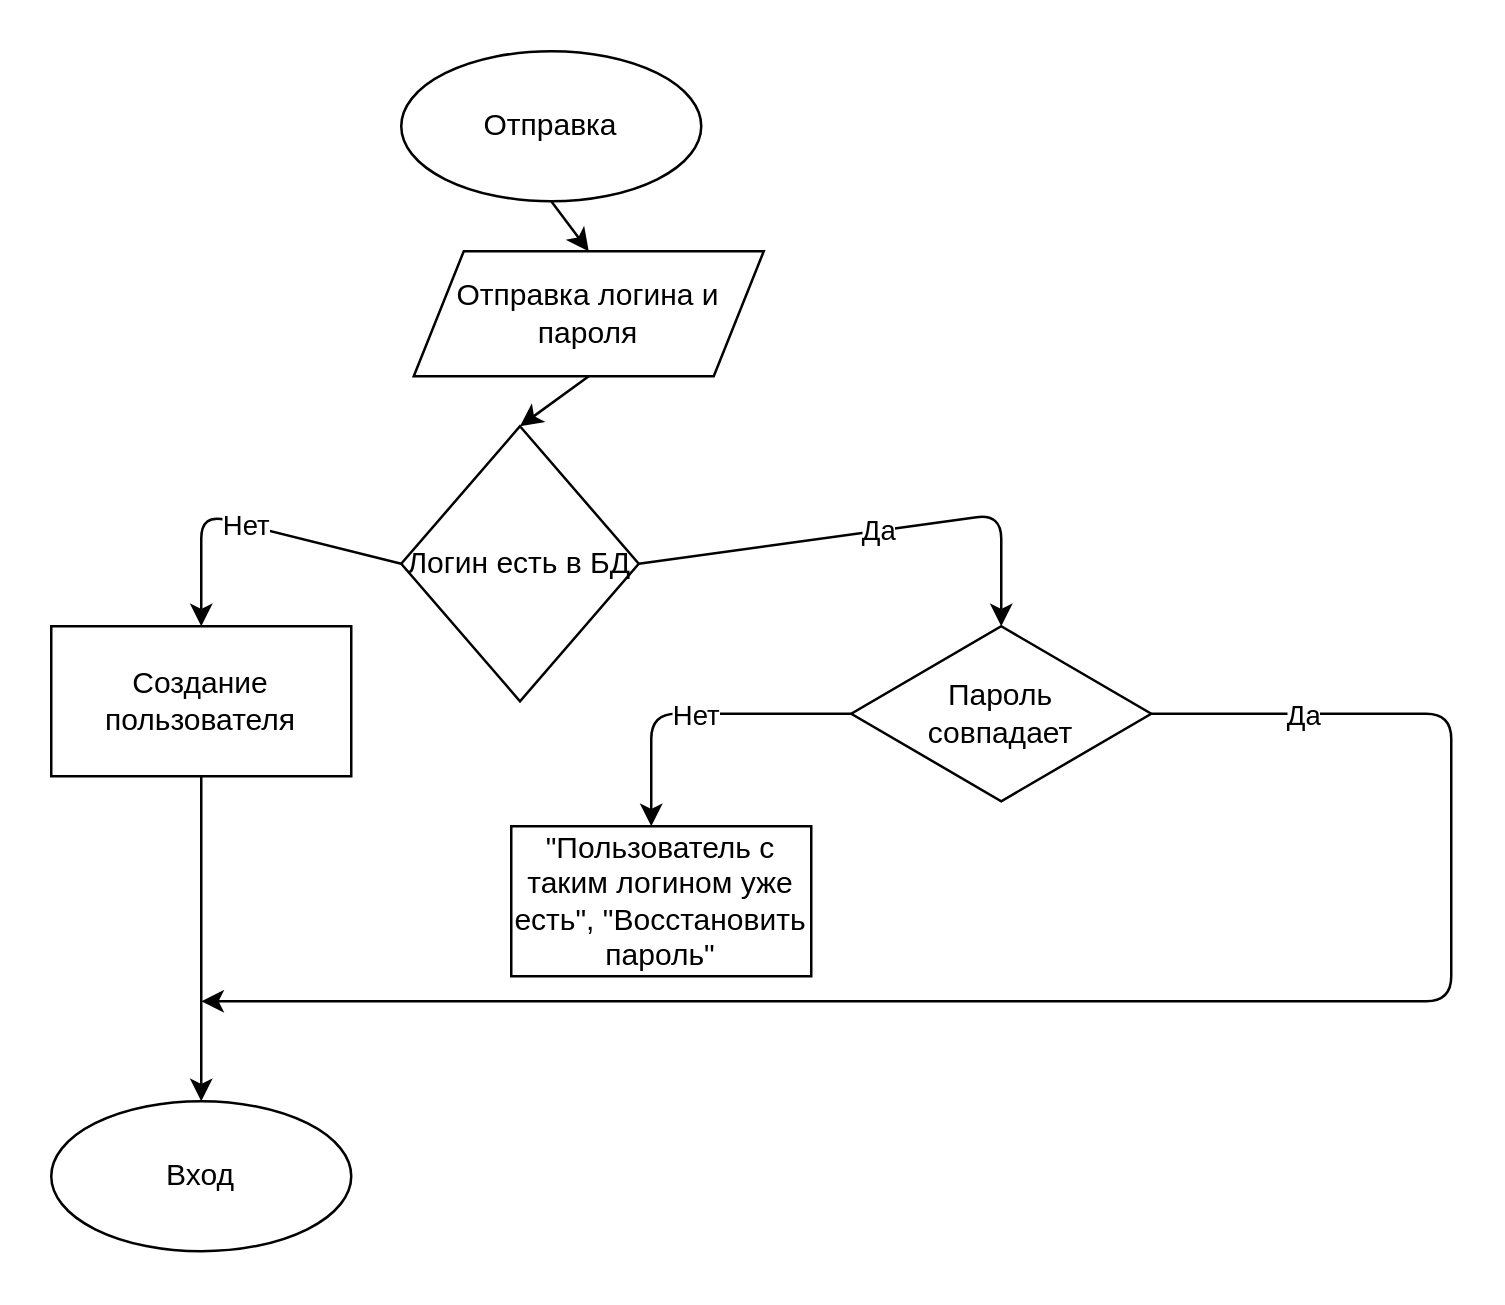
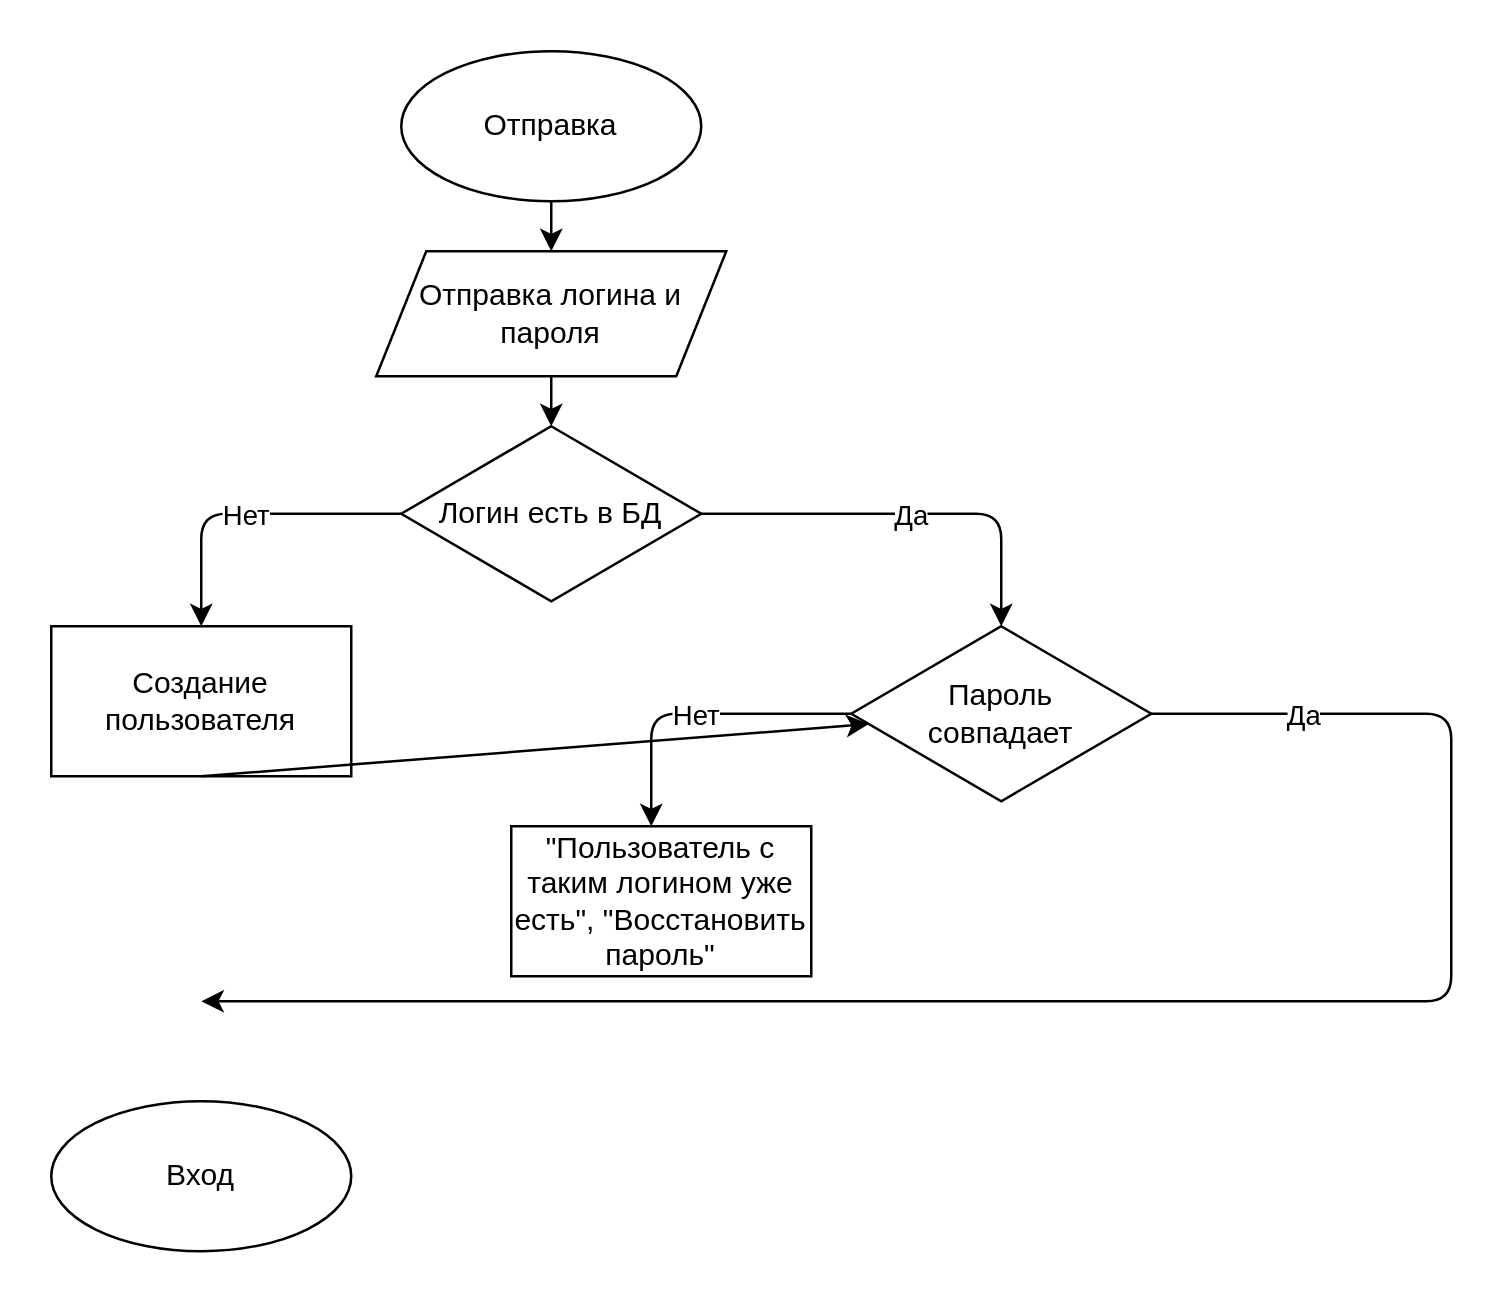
(589, 314) -> (551, 314)
(520, 564) -> (551, 514)
(201, 930) -> (424, 759)
